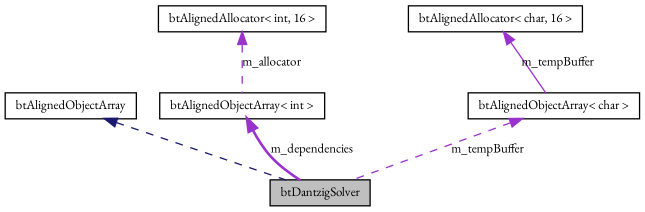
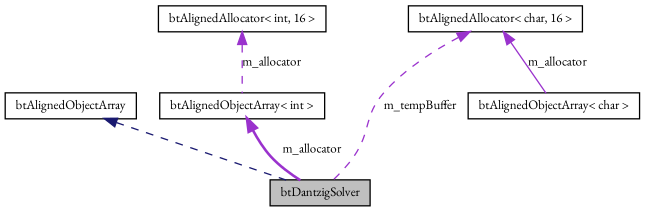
(558, 62) -> (558, 62)
(312, 149) -> (312, 149)
(431, 152) -> (381, 97)
